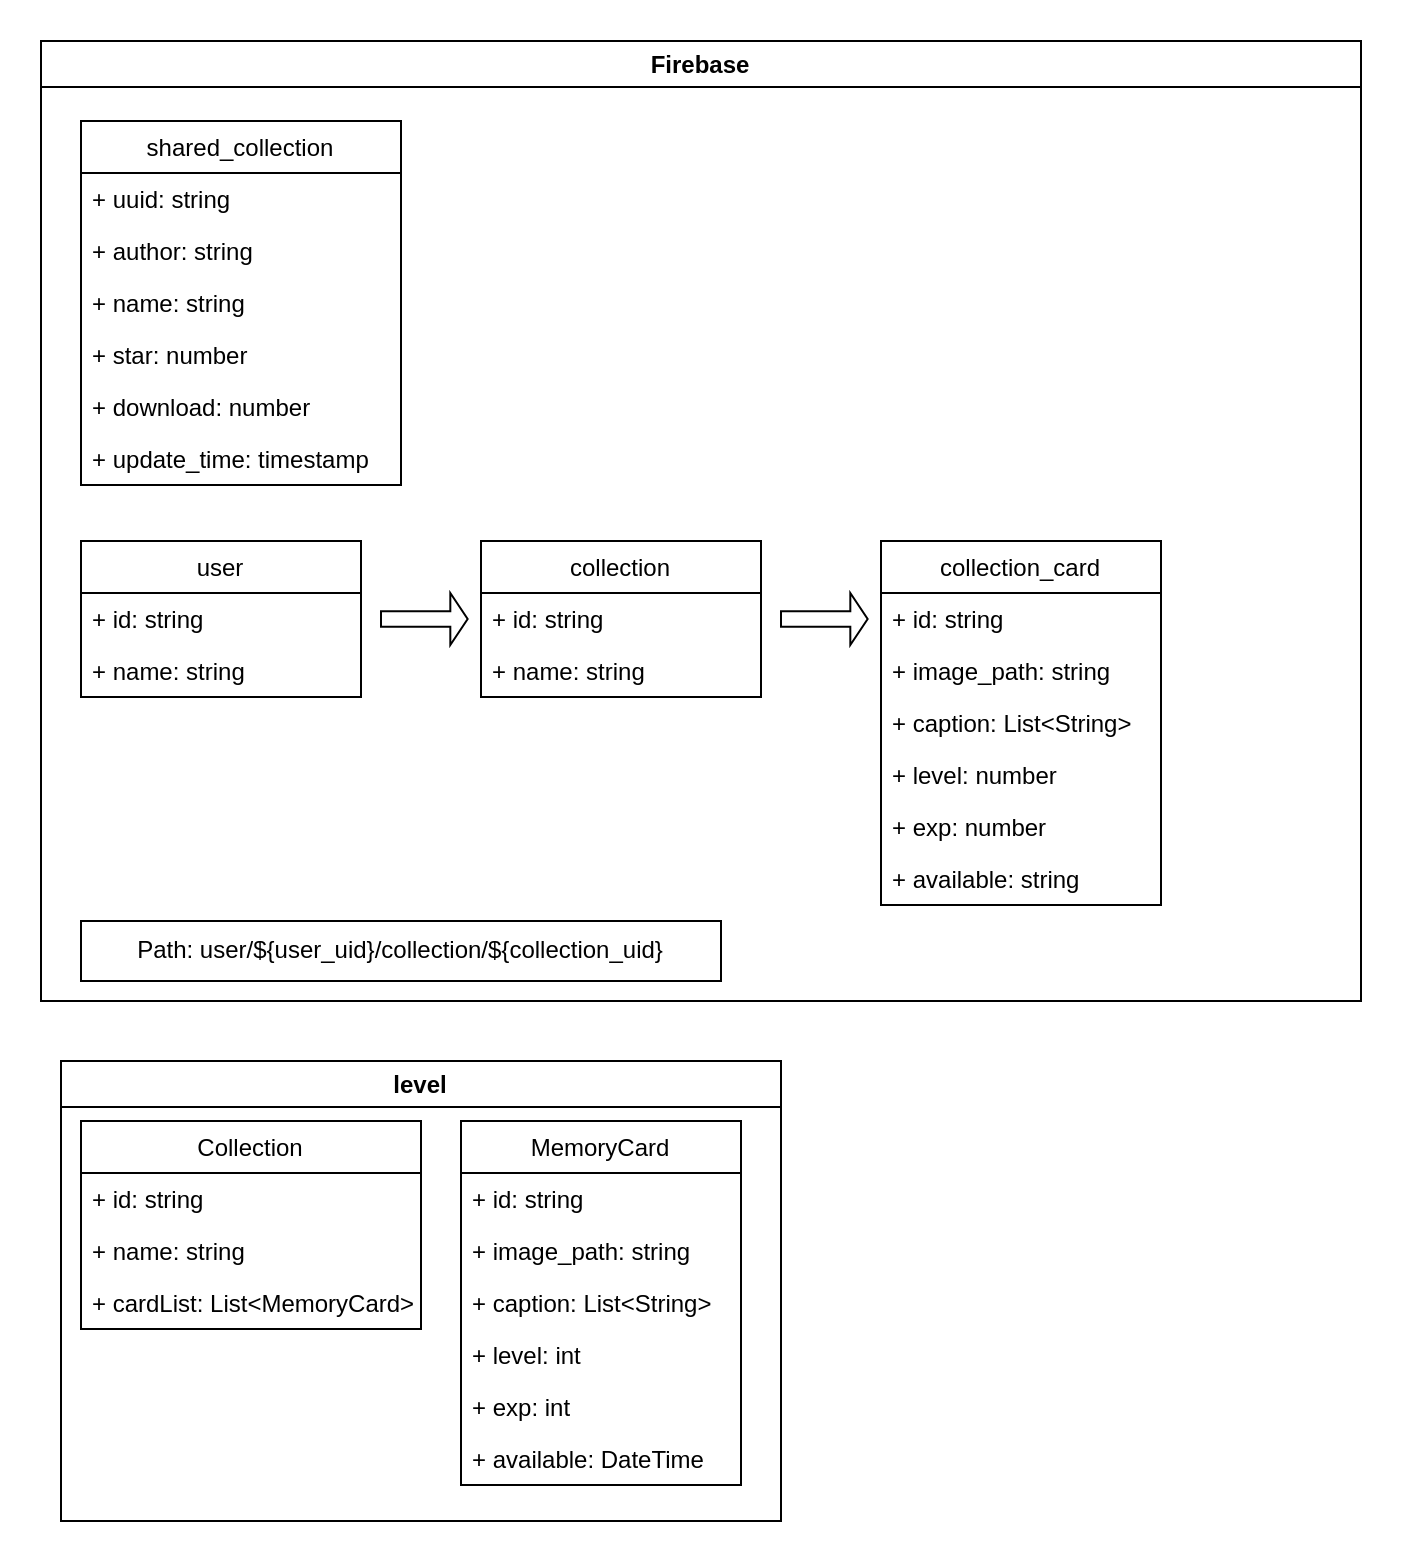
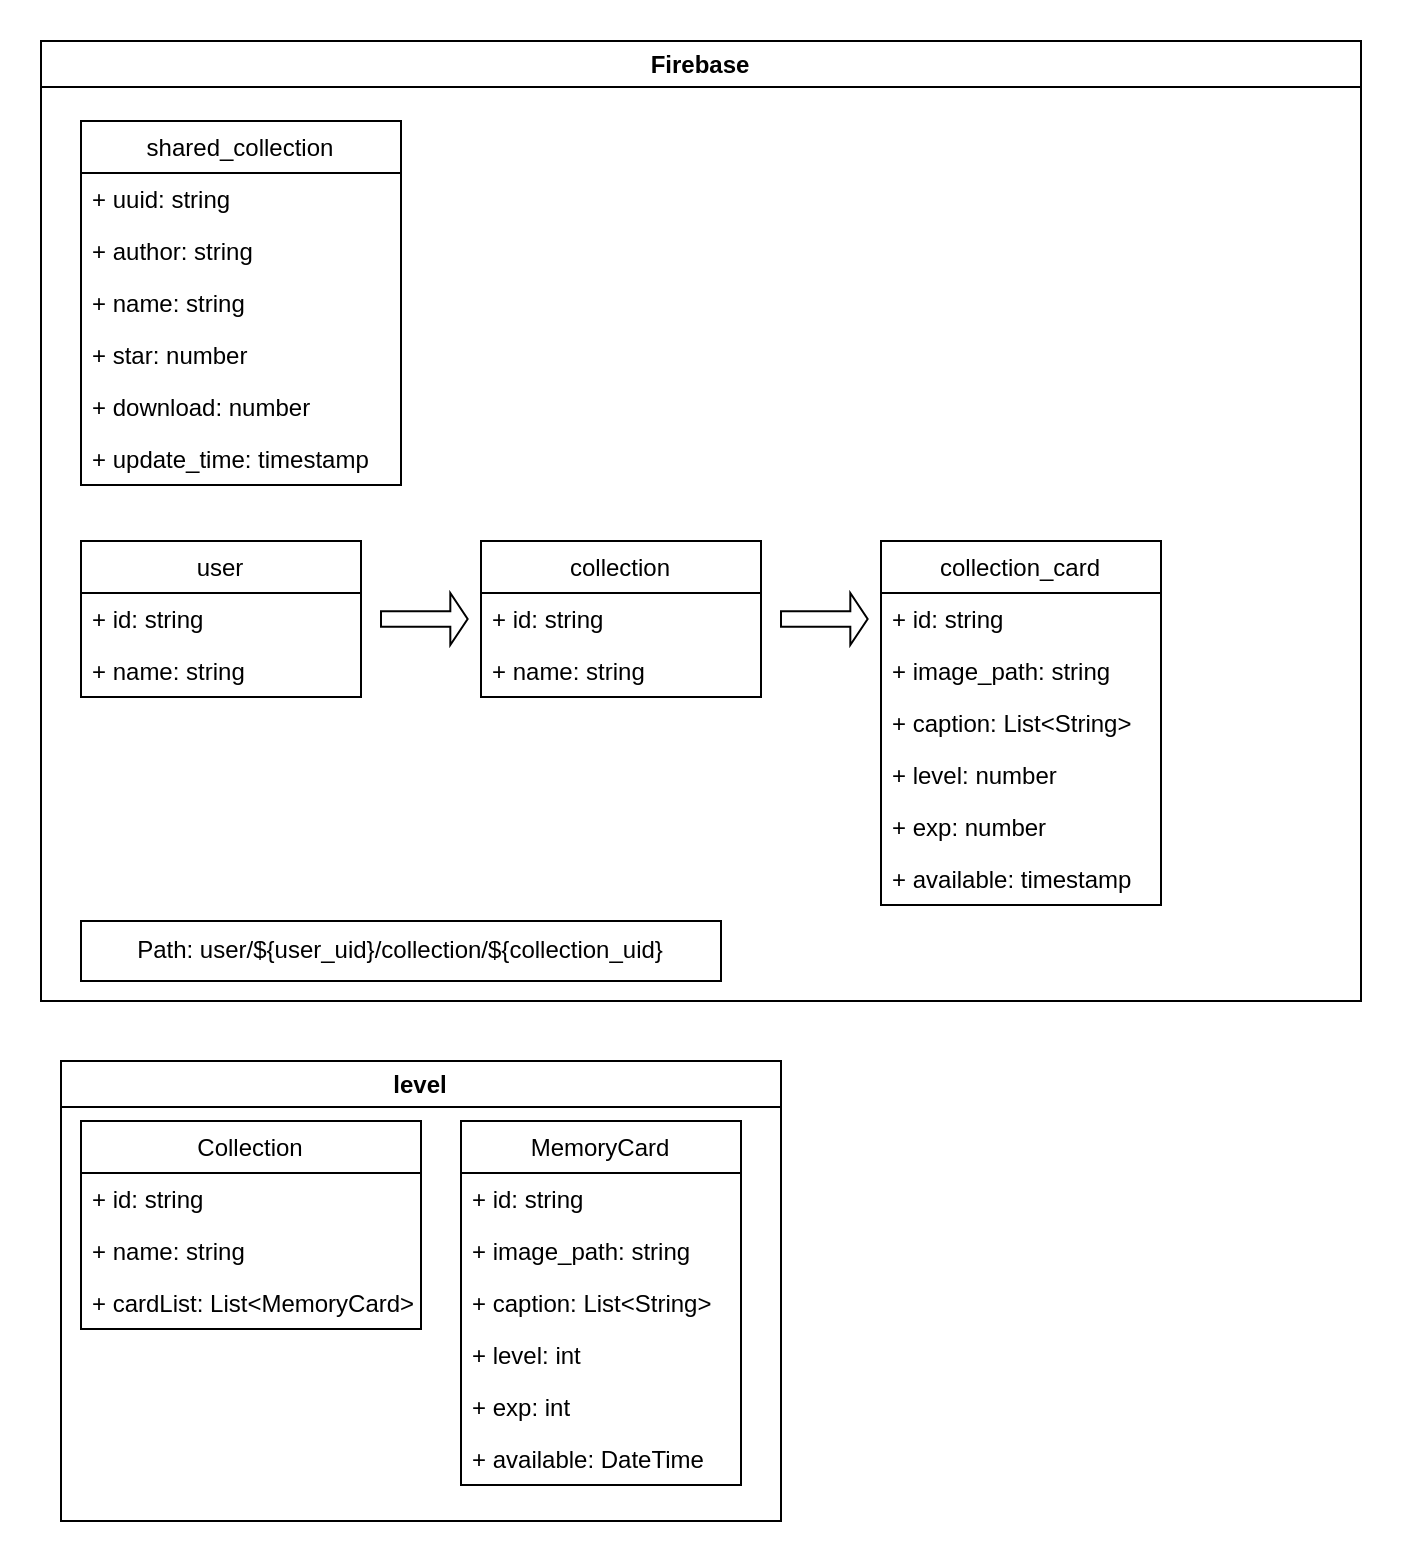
(998, 880) -> (1018, 880)
